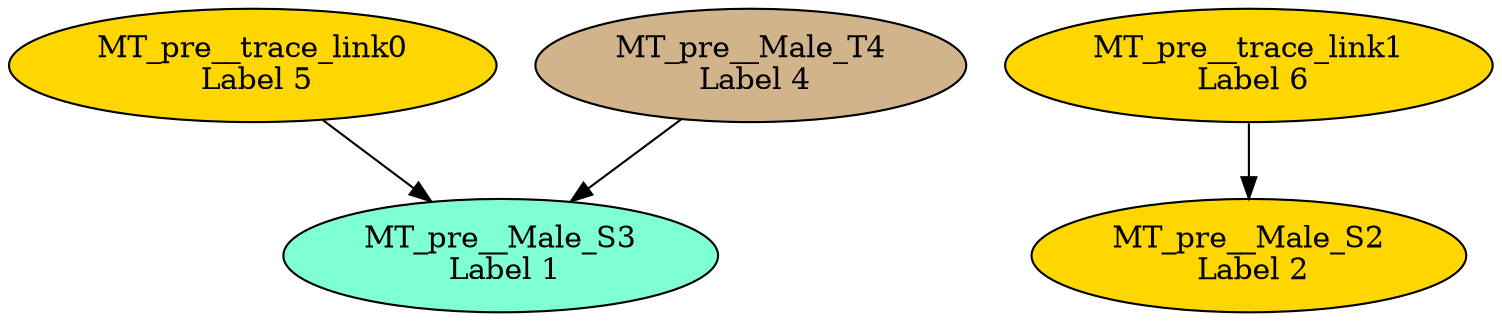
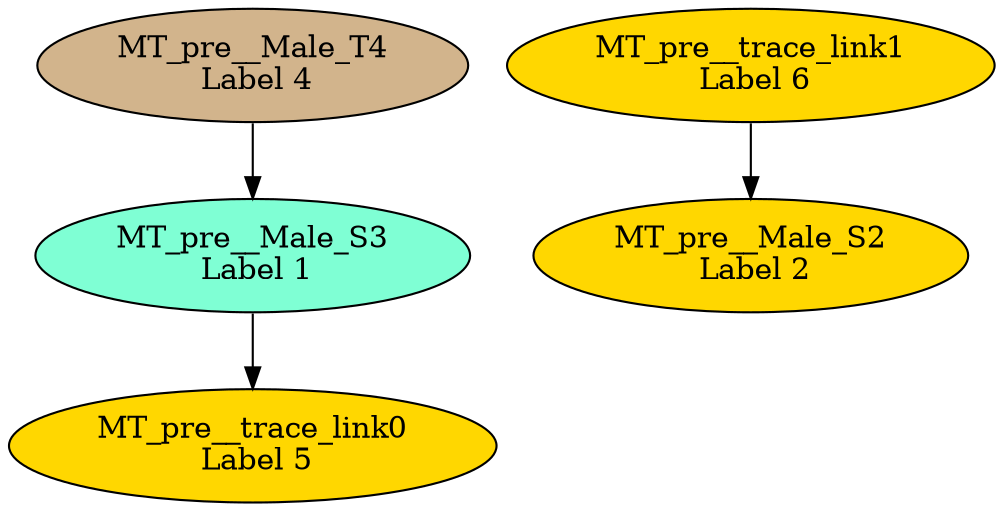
(369, 154) -> (253, 340)
